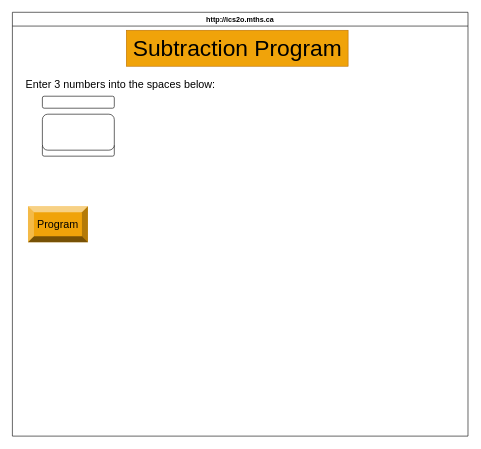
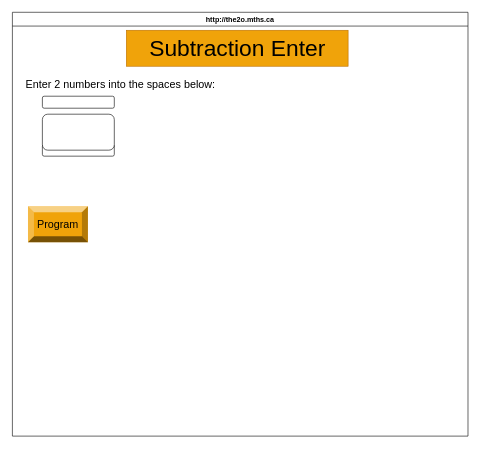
(240, 20) -> (240, 20)
(238, 48) -> (238, 48)
(121, 84) -> (121, 84)
